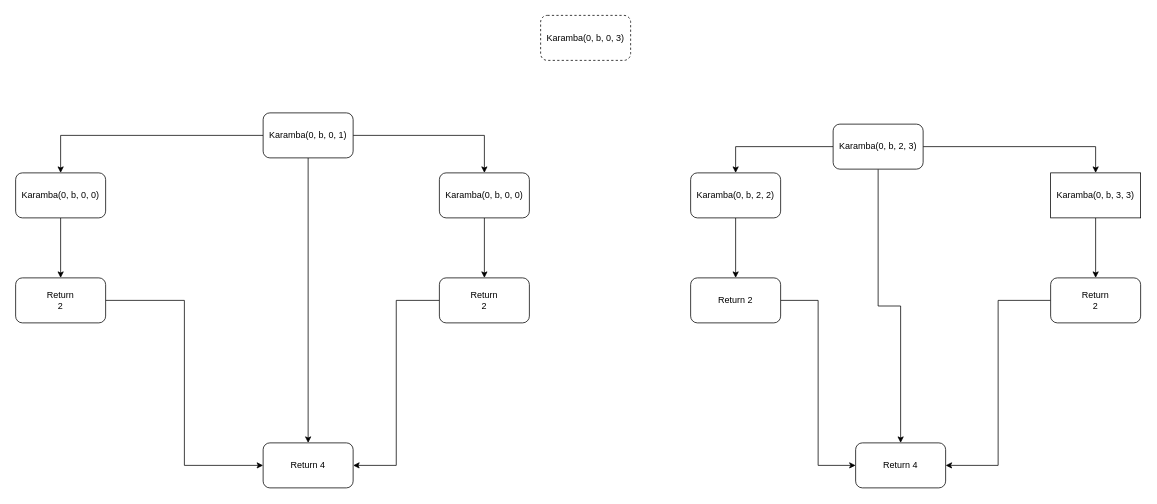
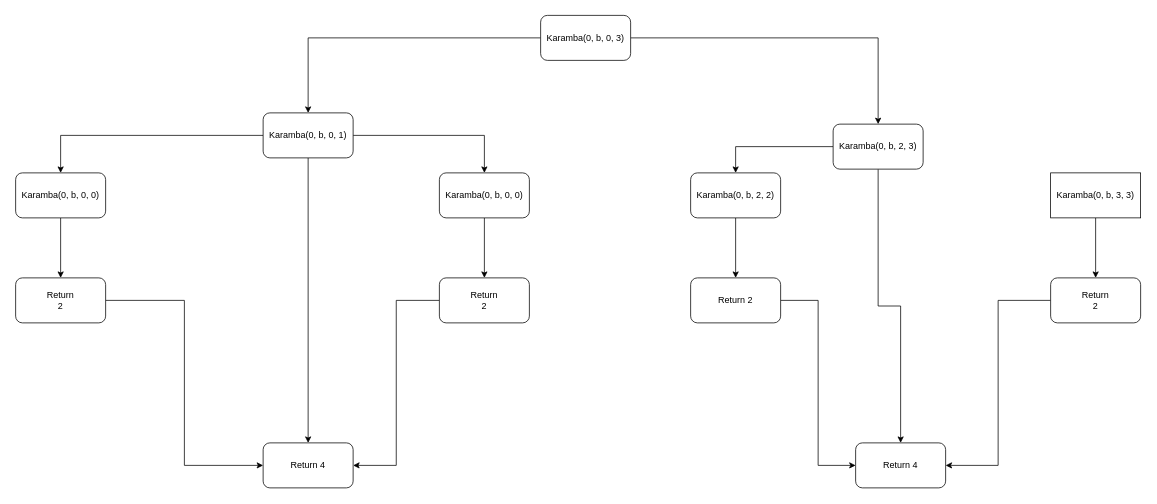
none -> (308, 38)
(585, 38) -> (585, 38)
none -> (631, 38)
(1019, 147) -> none
